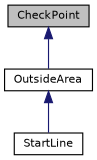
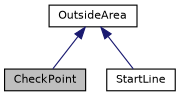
(49, 54) -> (65, 53)
